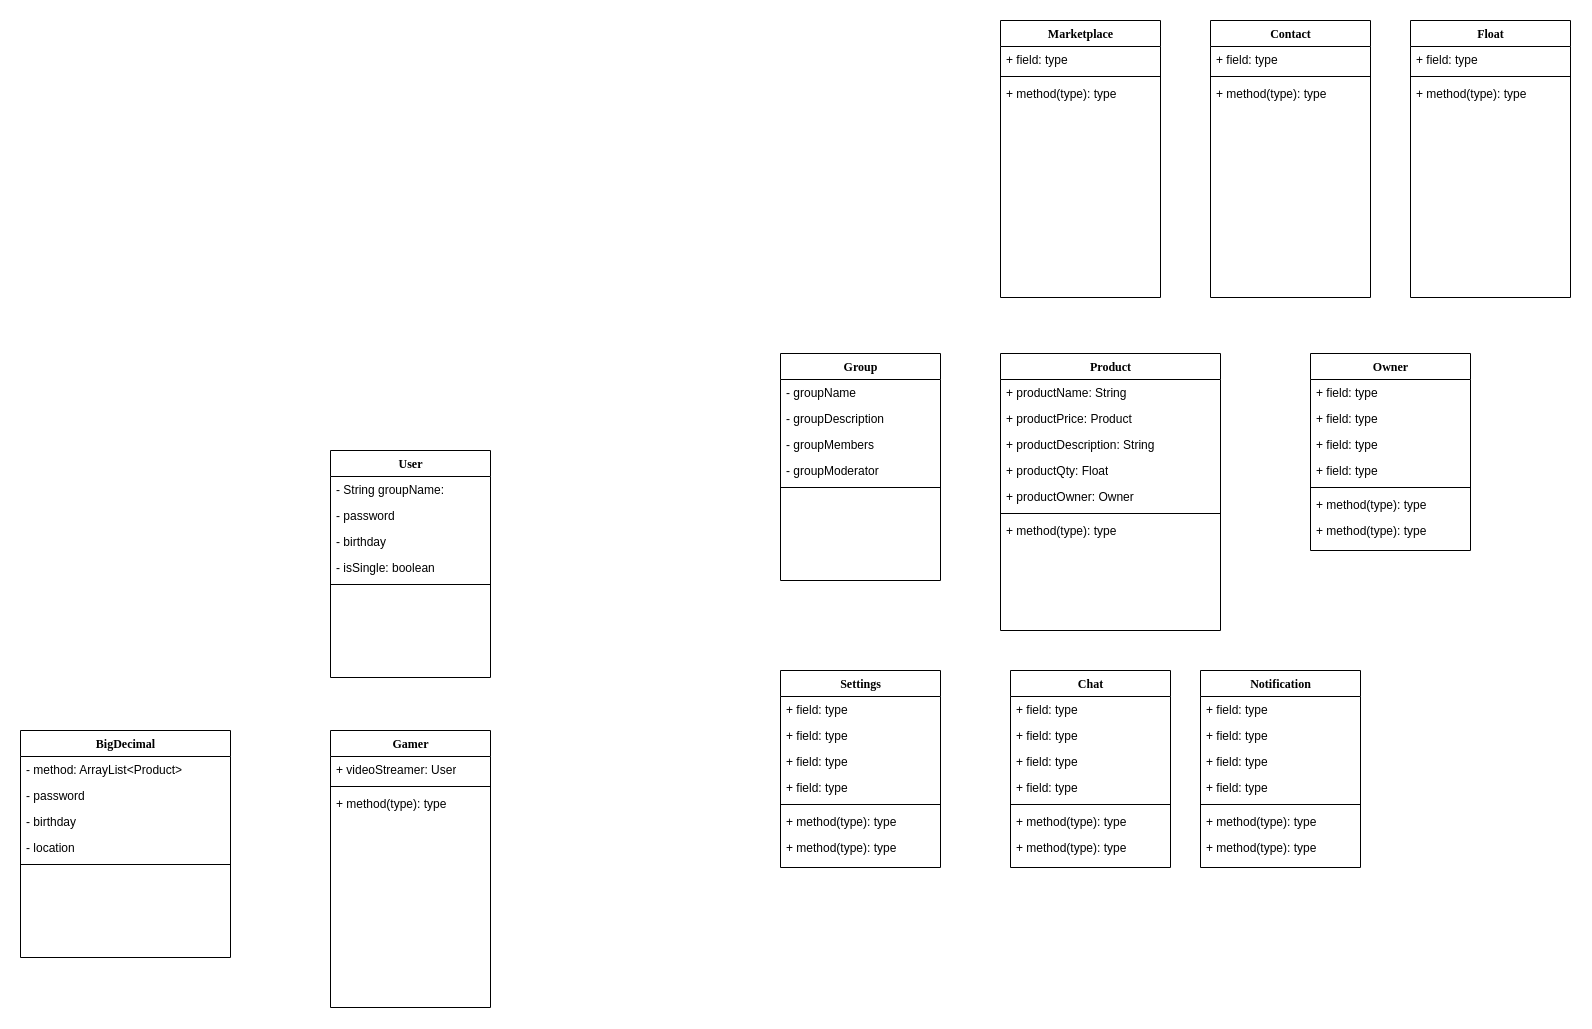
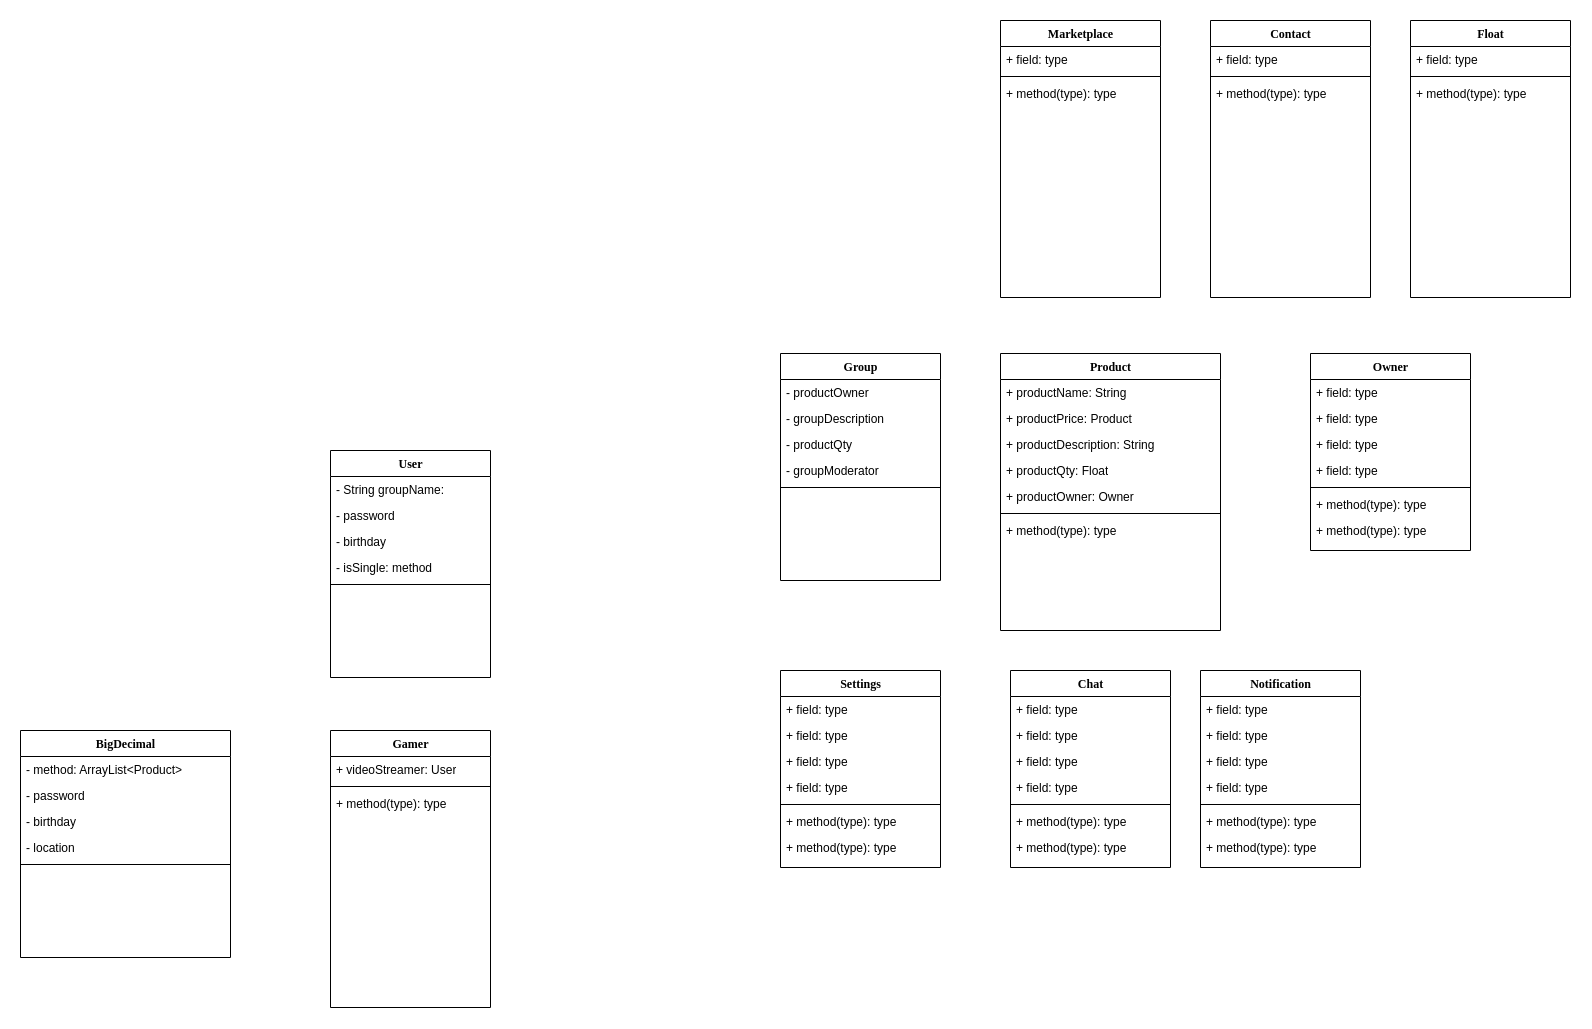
(822, 394) -> (832, 394)
(832, 446) -> (825, 446)
(389, 569) -> (388, 569)
